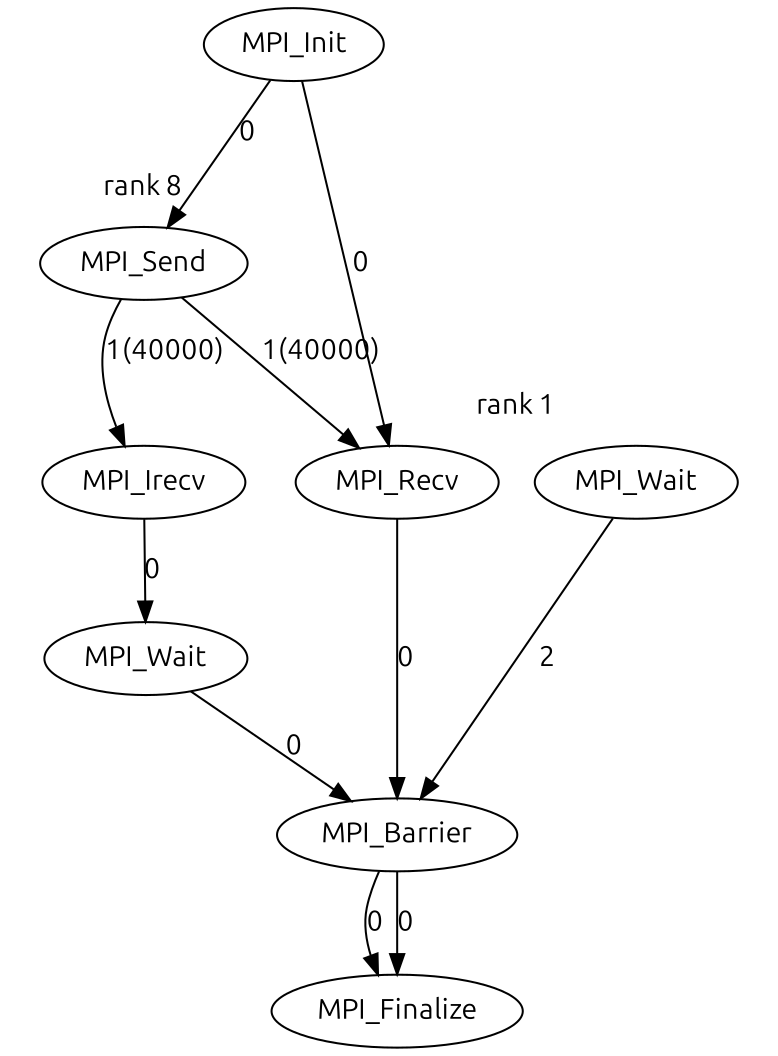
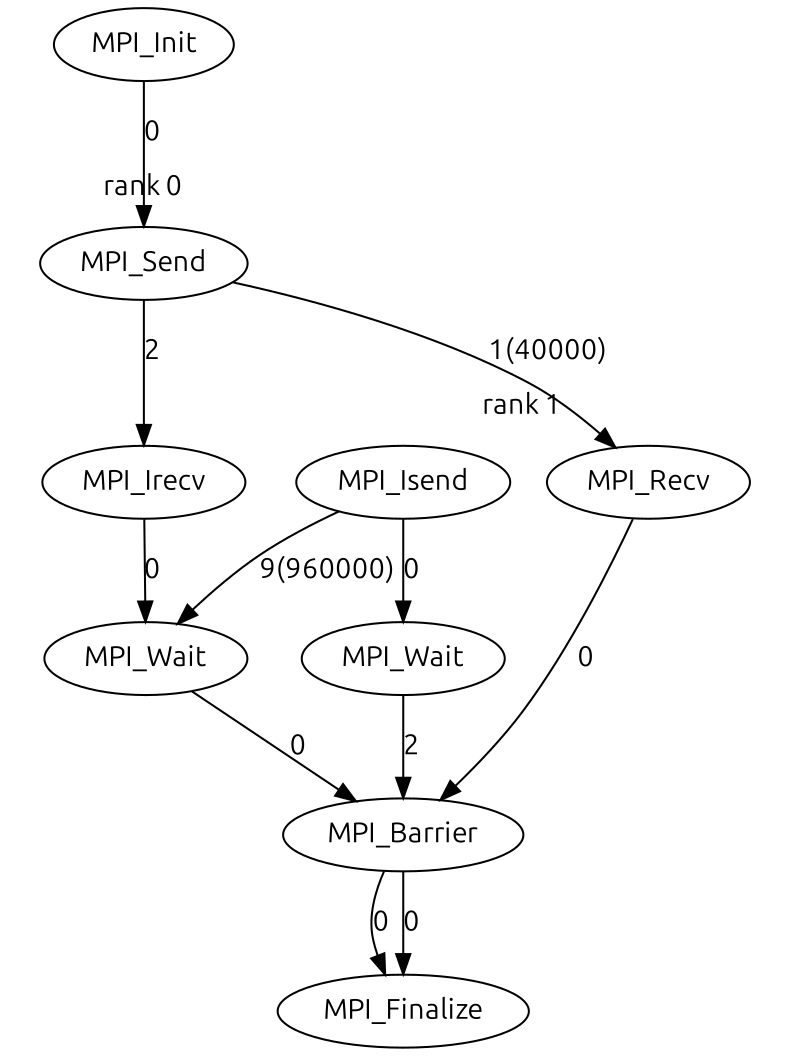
(144, 187) -> (144, 187)
(343, 253) -> none
(165, 352) -> (153, 352)
none -> (403, 482)
